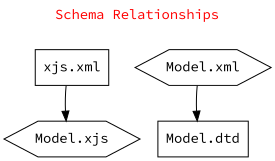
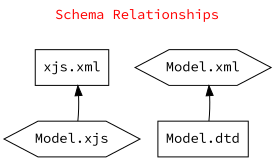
(65, 98) -> (79, 108)
(196, 98) -> (210, 108)
